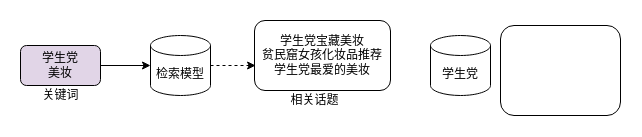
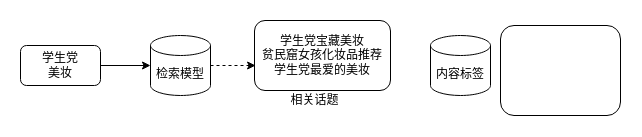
(61, 66) -> (61, 66)
(461, 75) -> (461, 75)
(61, 96) -> none
